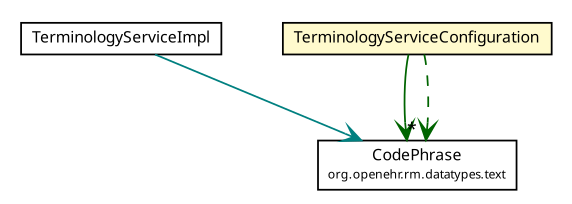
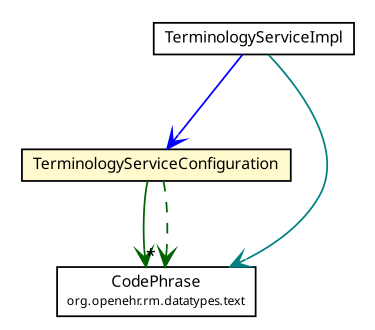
none -> (211, 95)
